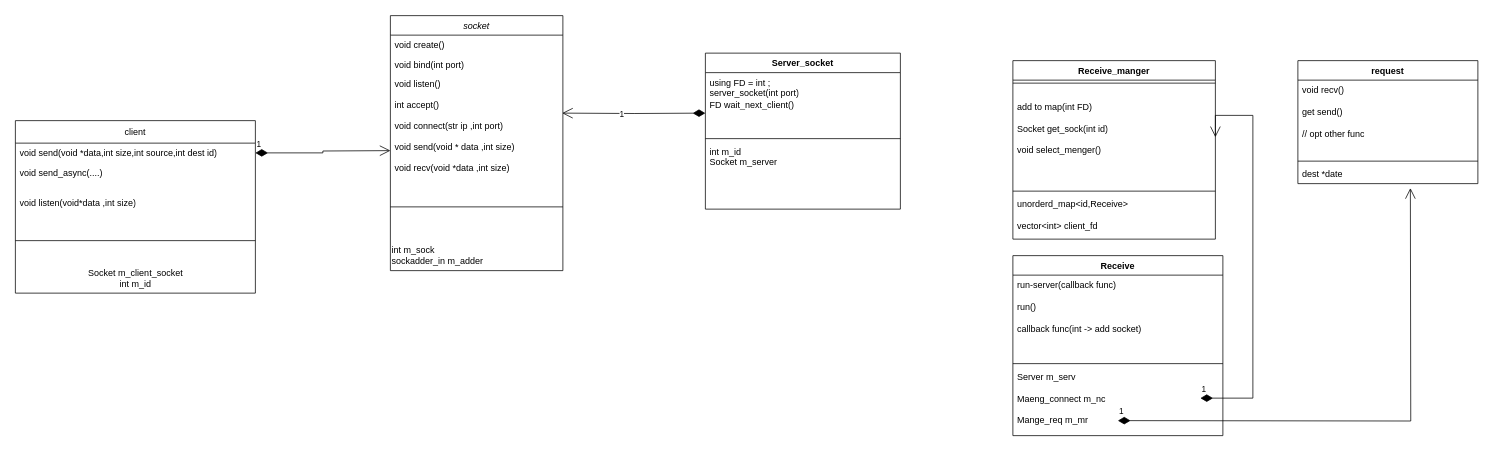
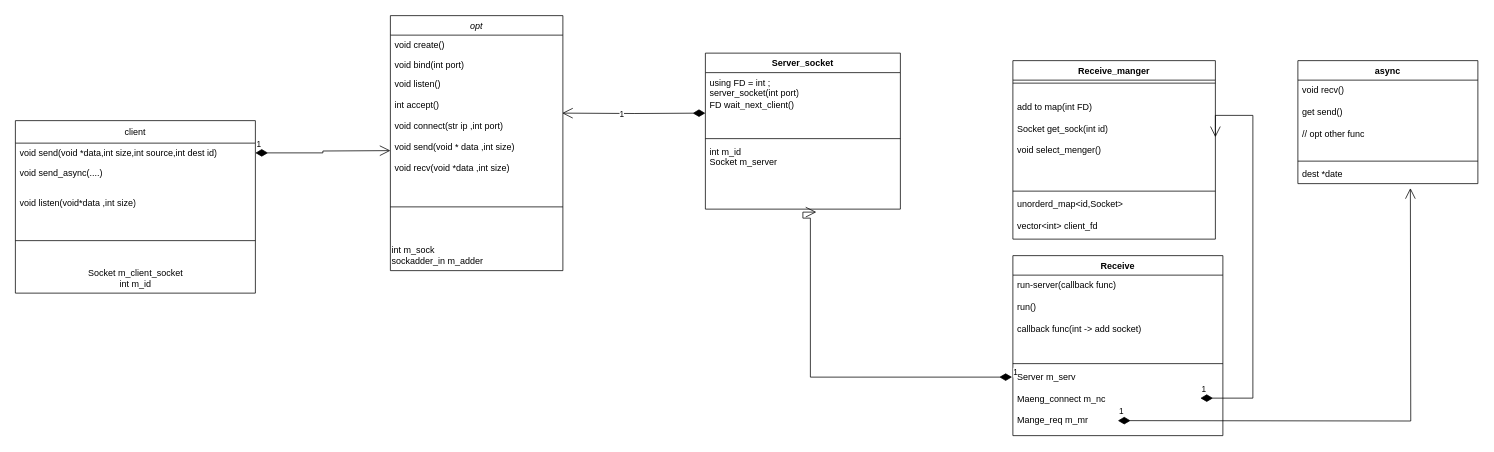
(476, 26) -> (476, 26)
(1388, 71) -> (1388, 71)
(1074, 210) -> (1073, 210)
none -> (810, 287)
